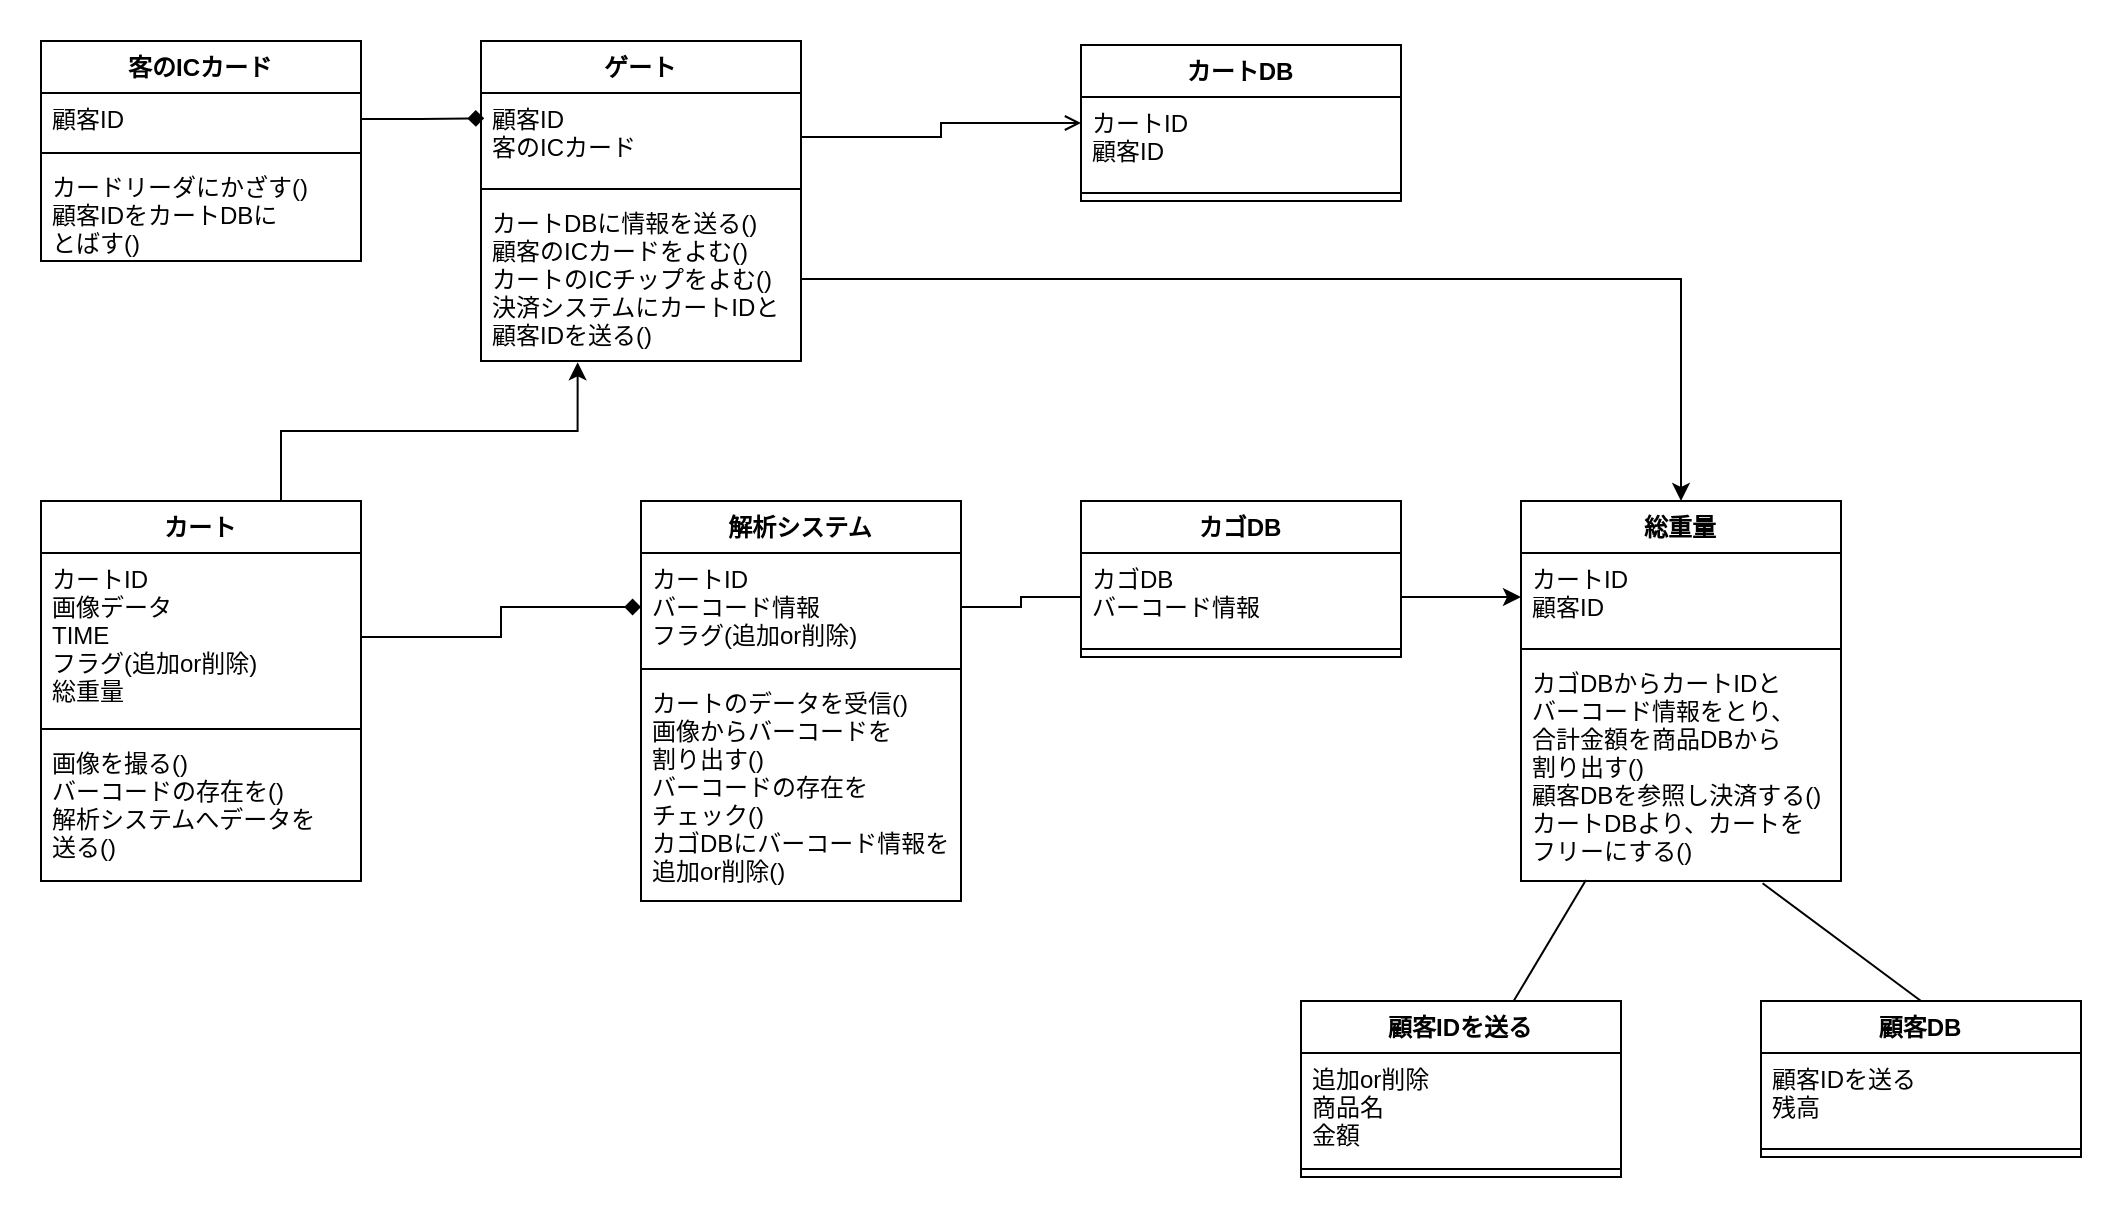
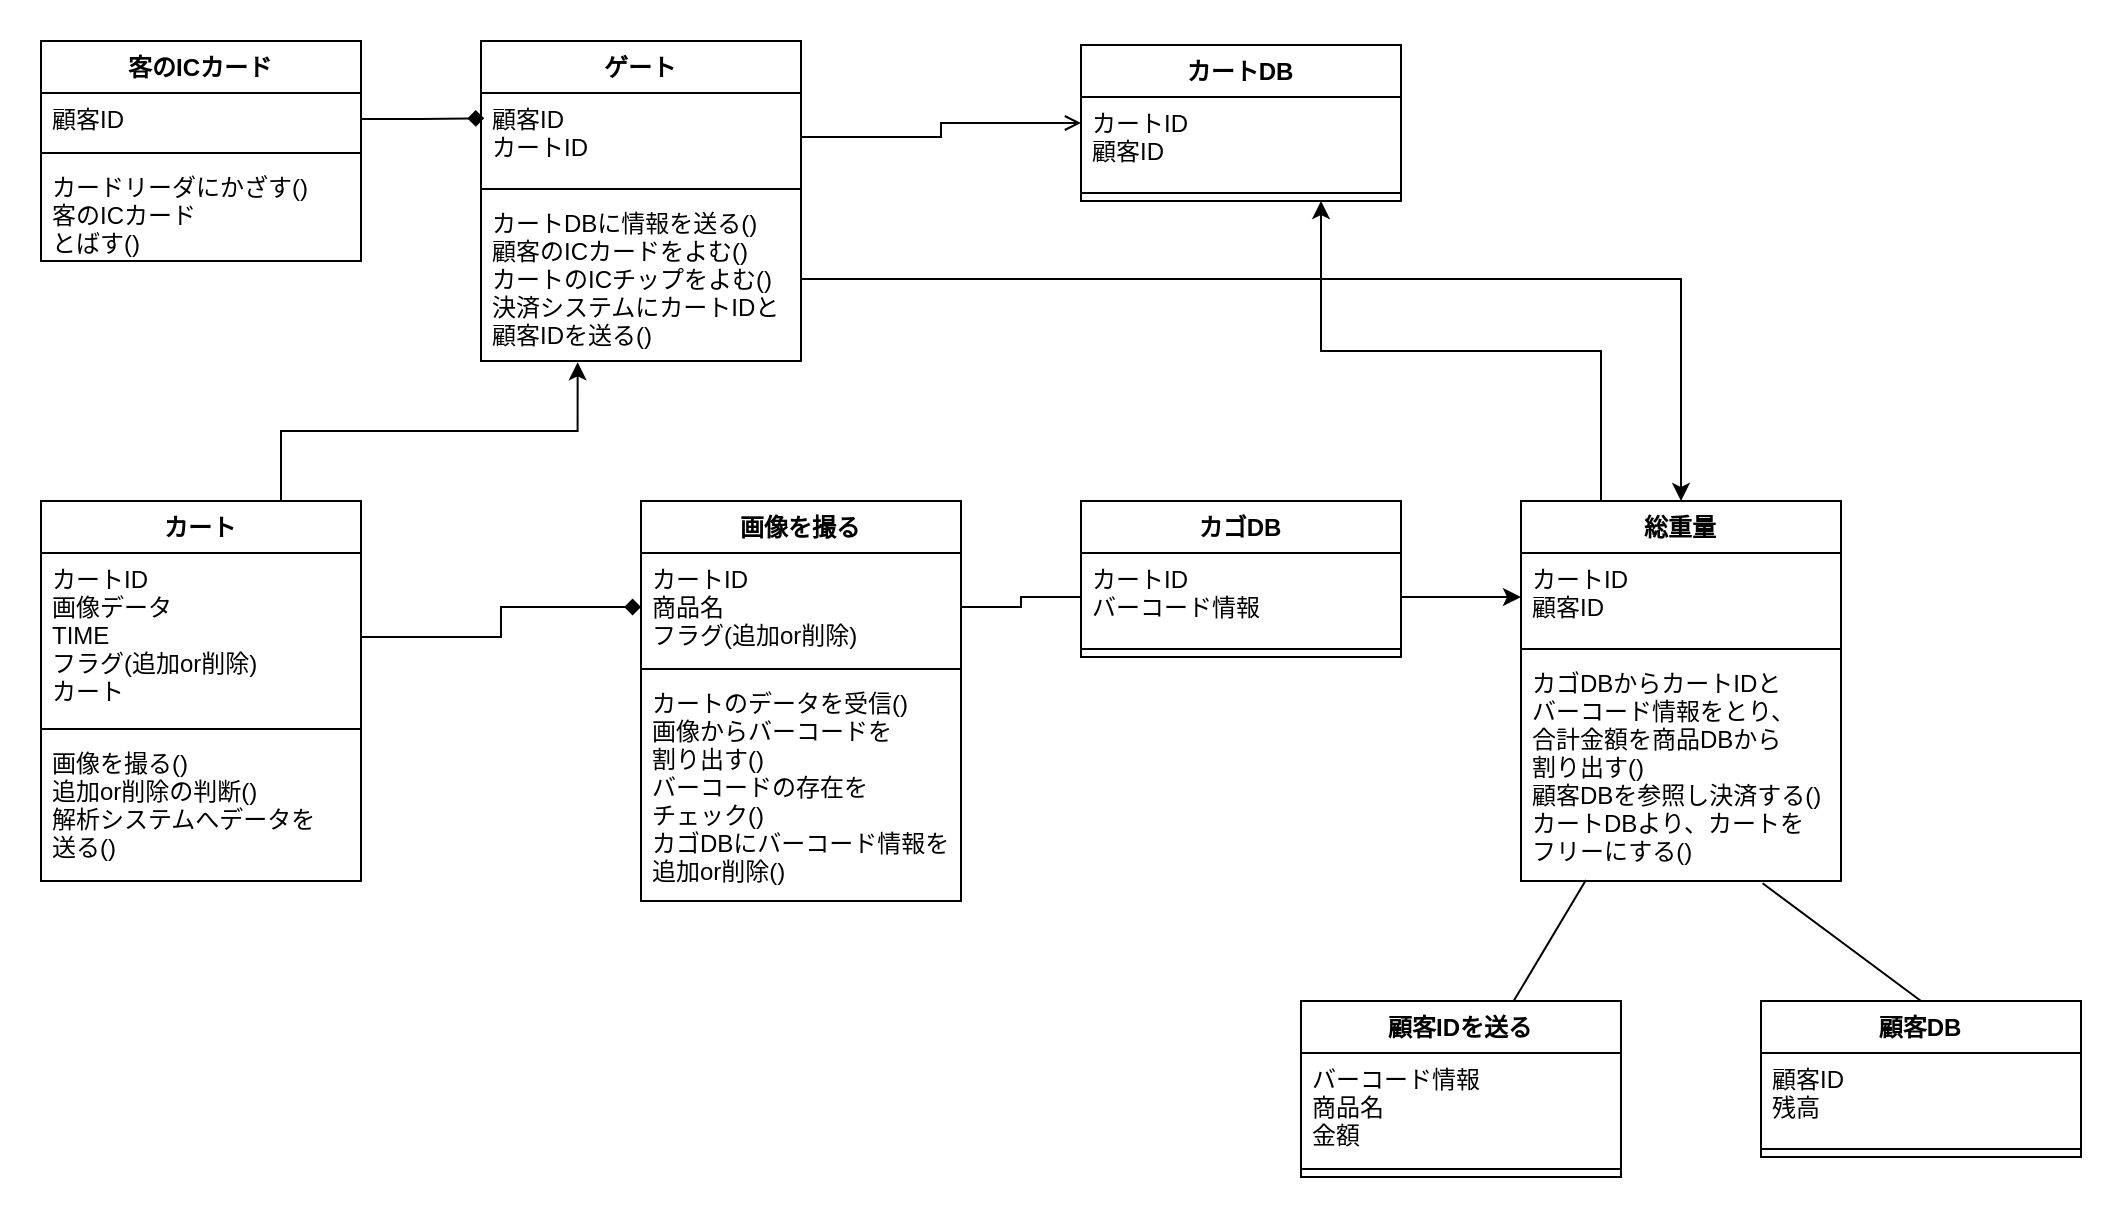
(529, 120) -> (529, 120)
(185, 188) -> (185, 188)
none -> (1468, 351)
(800, 528) -> (800, 528)
(101, 580) -> (101, 580)
(701, 580) -> (701, 580)
(1129, 580) -> (1141, 580)
(125, 764) -> (125, 764)
(1373, 1080) -> (1396, 1080)
(1845, 1080) -> (1809, 1080)
